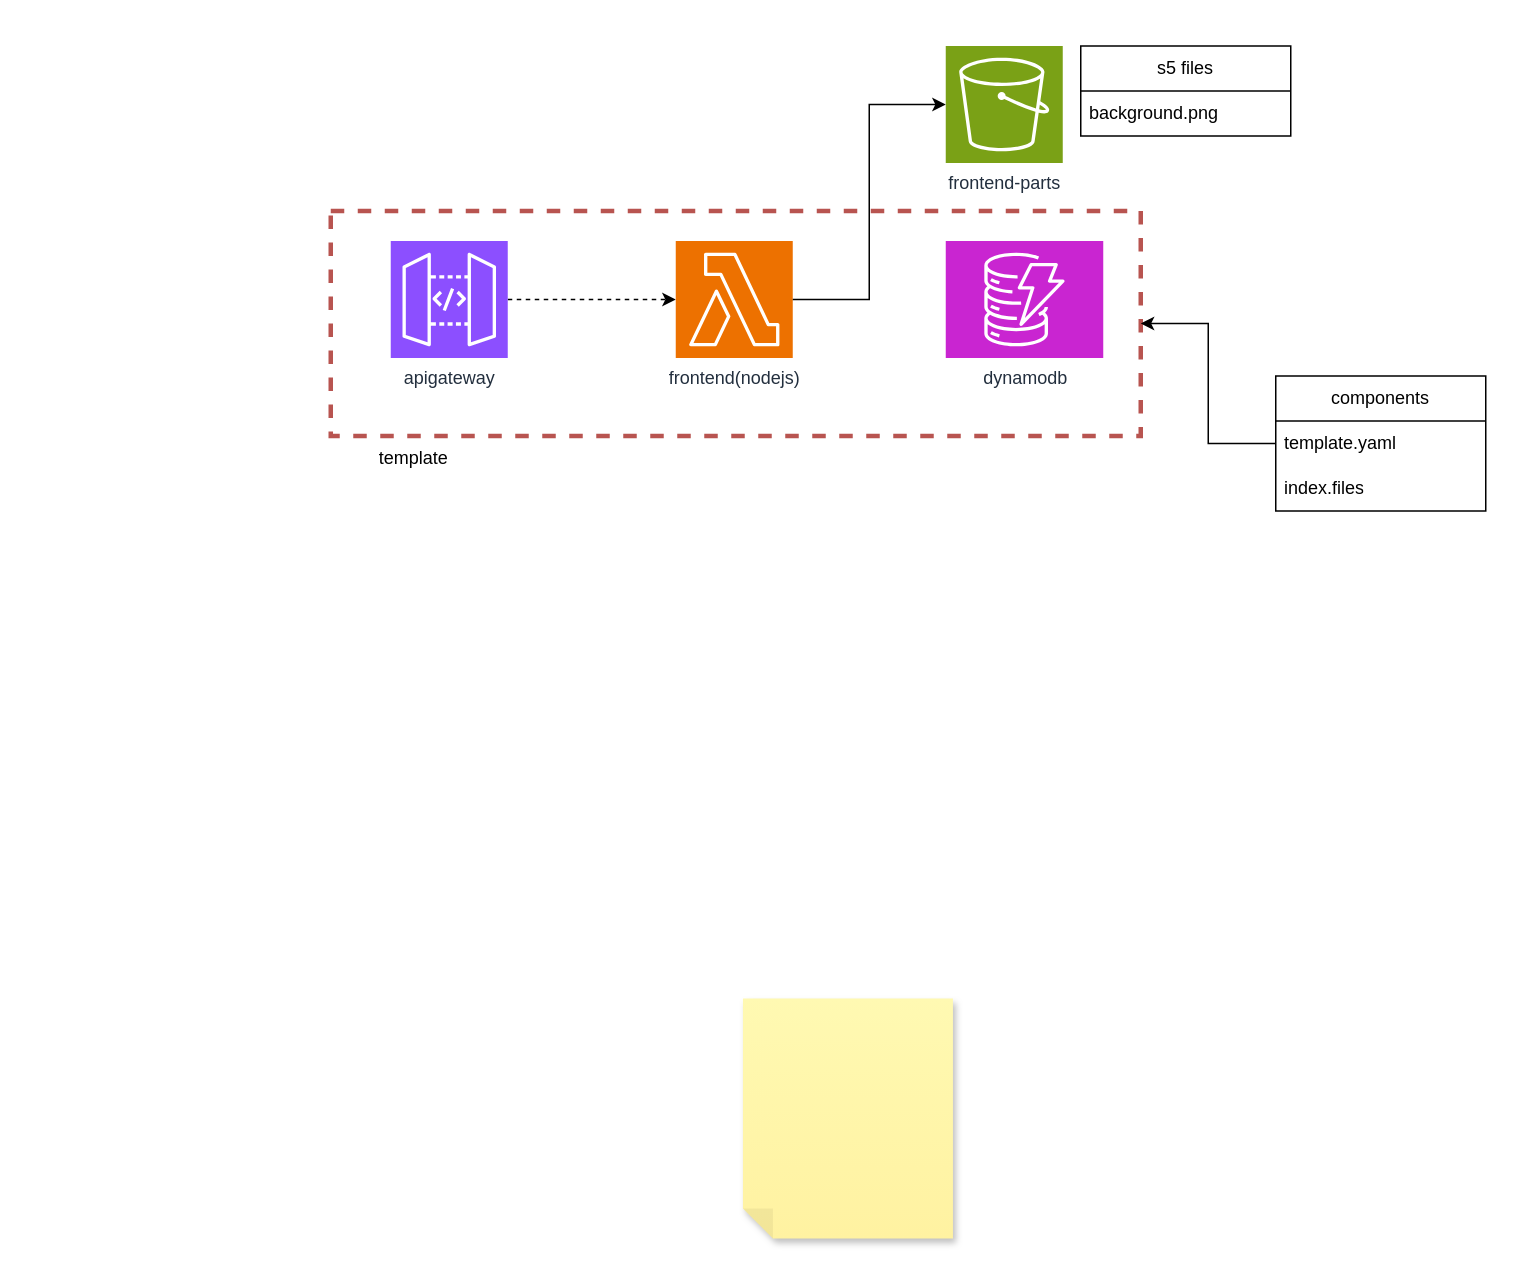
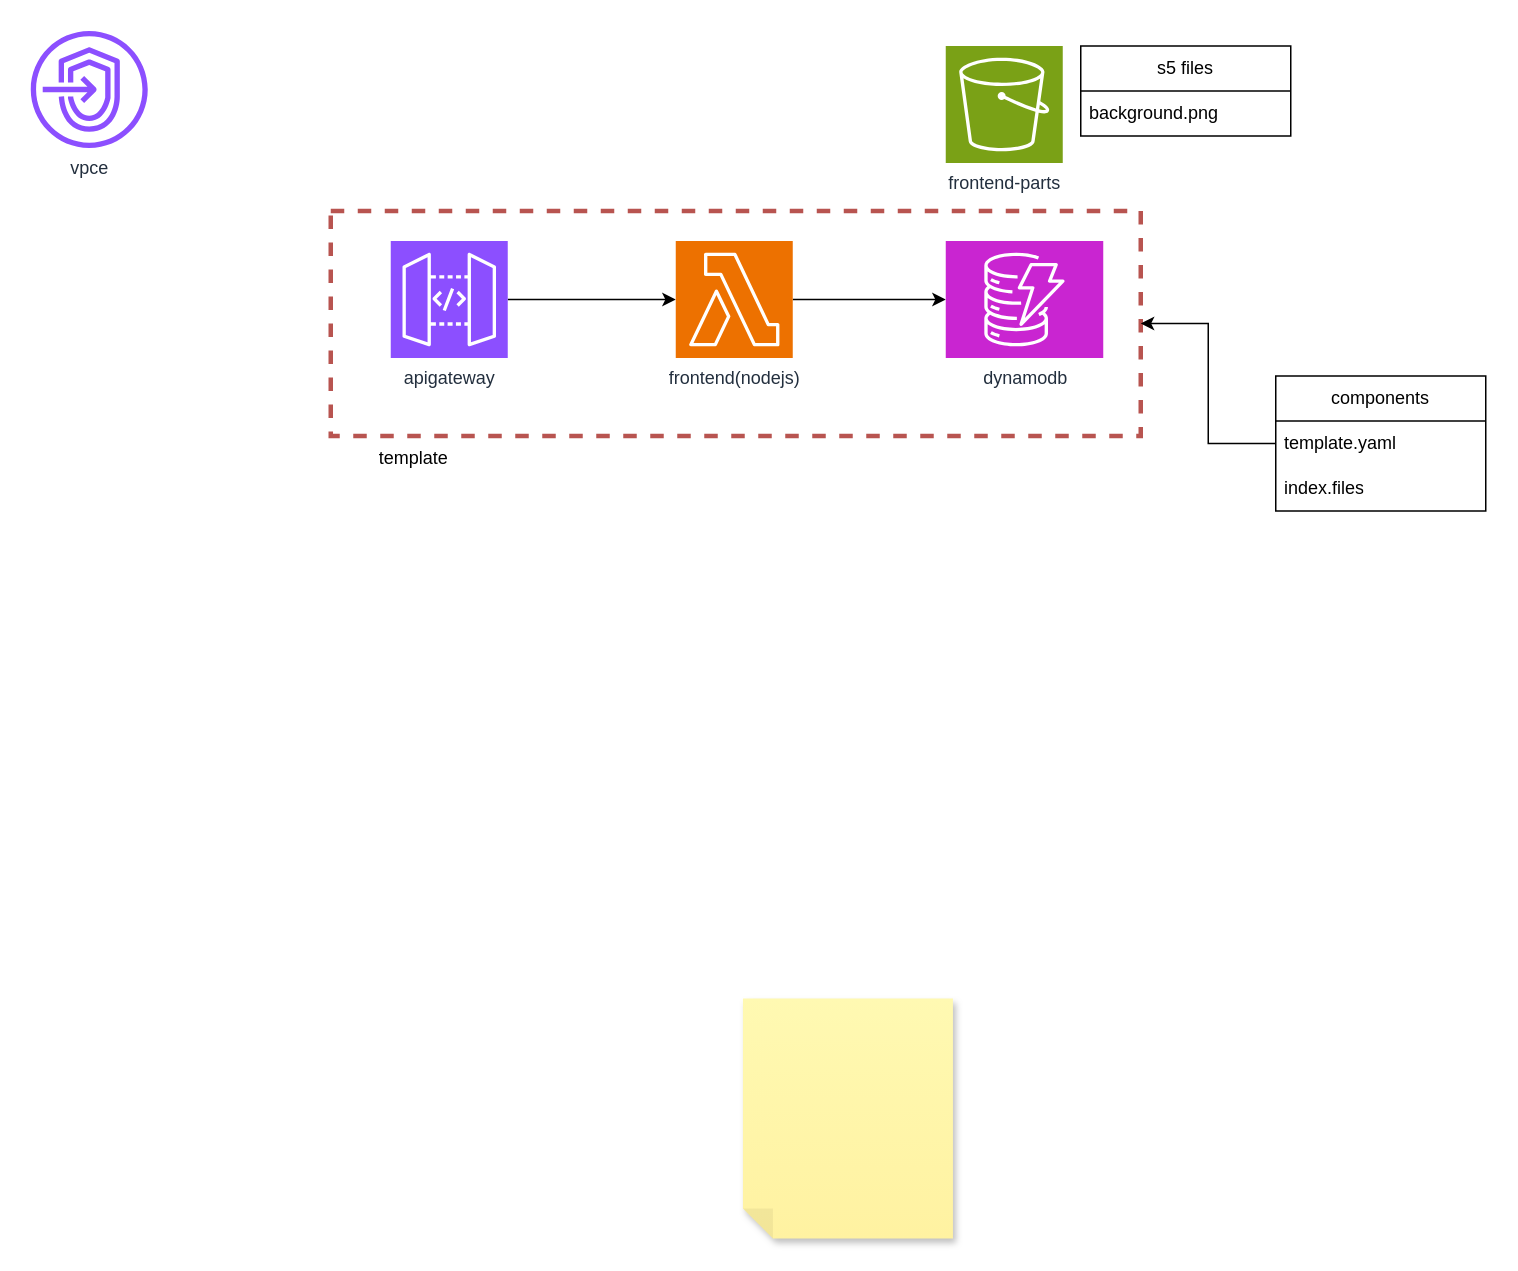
none -> (89, 89)
(869, 168) -> none
(586, 299) -> (586, 299)
none -> (903, 299)
